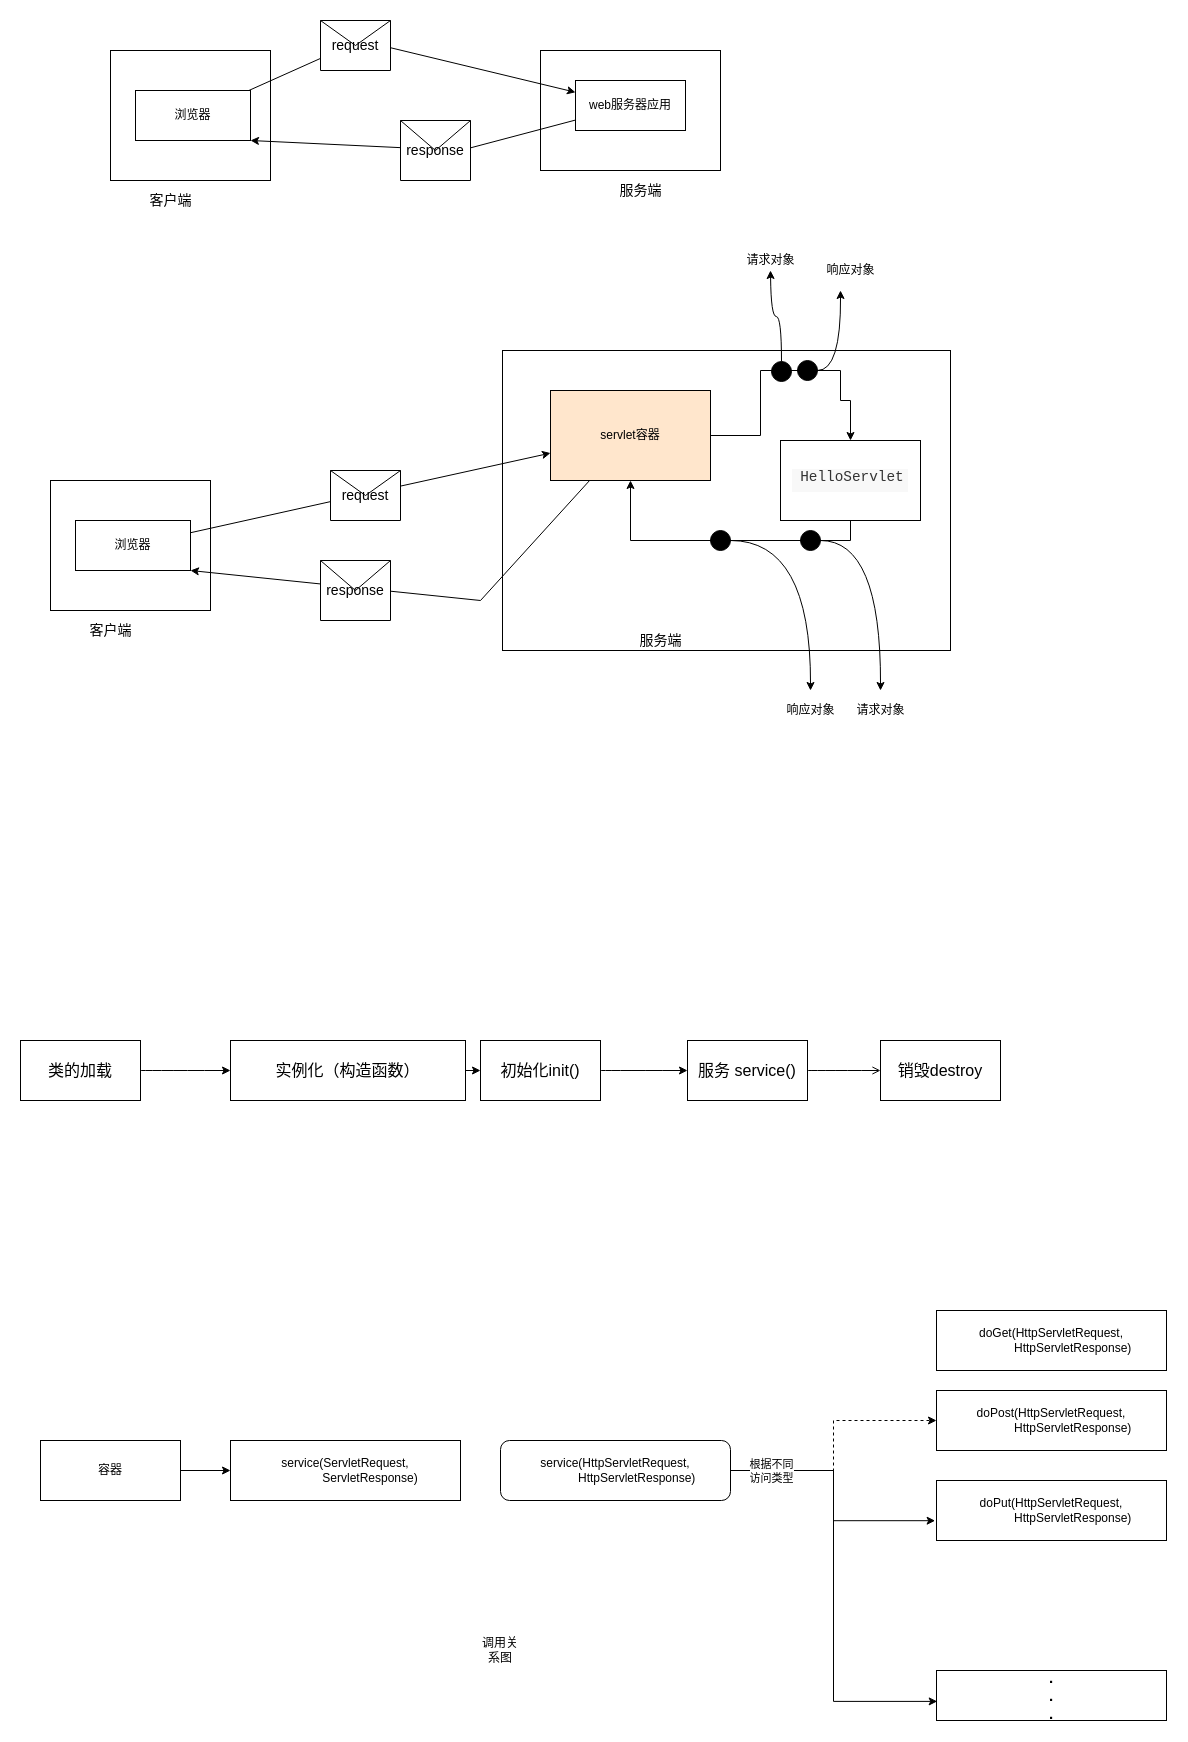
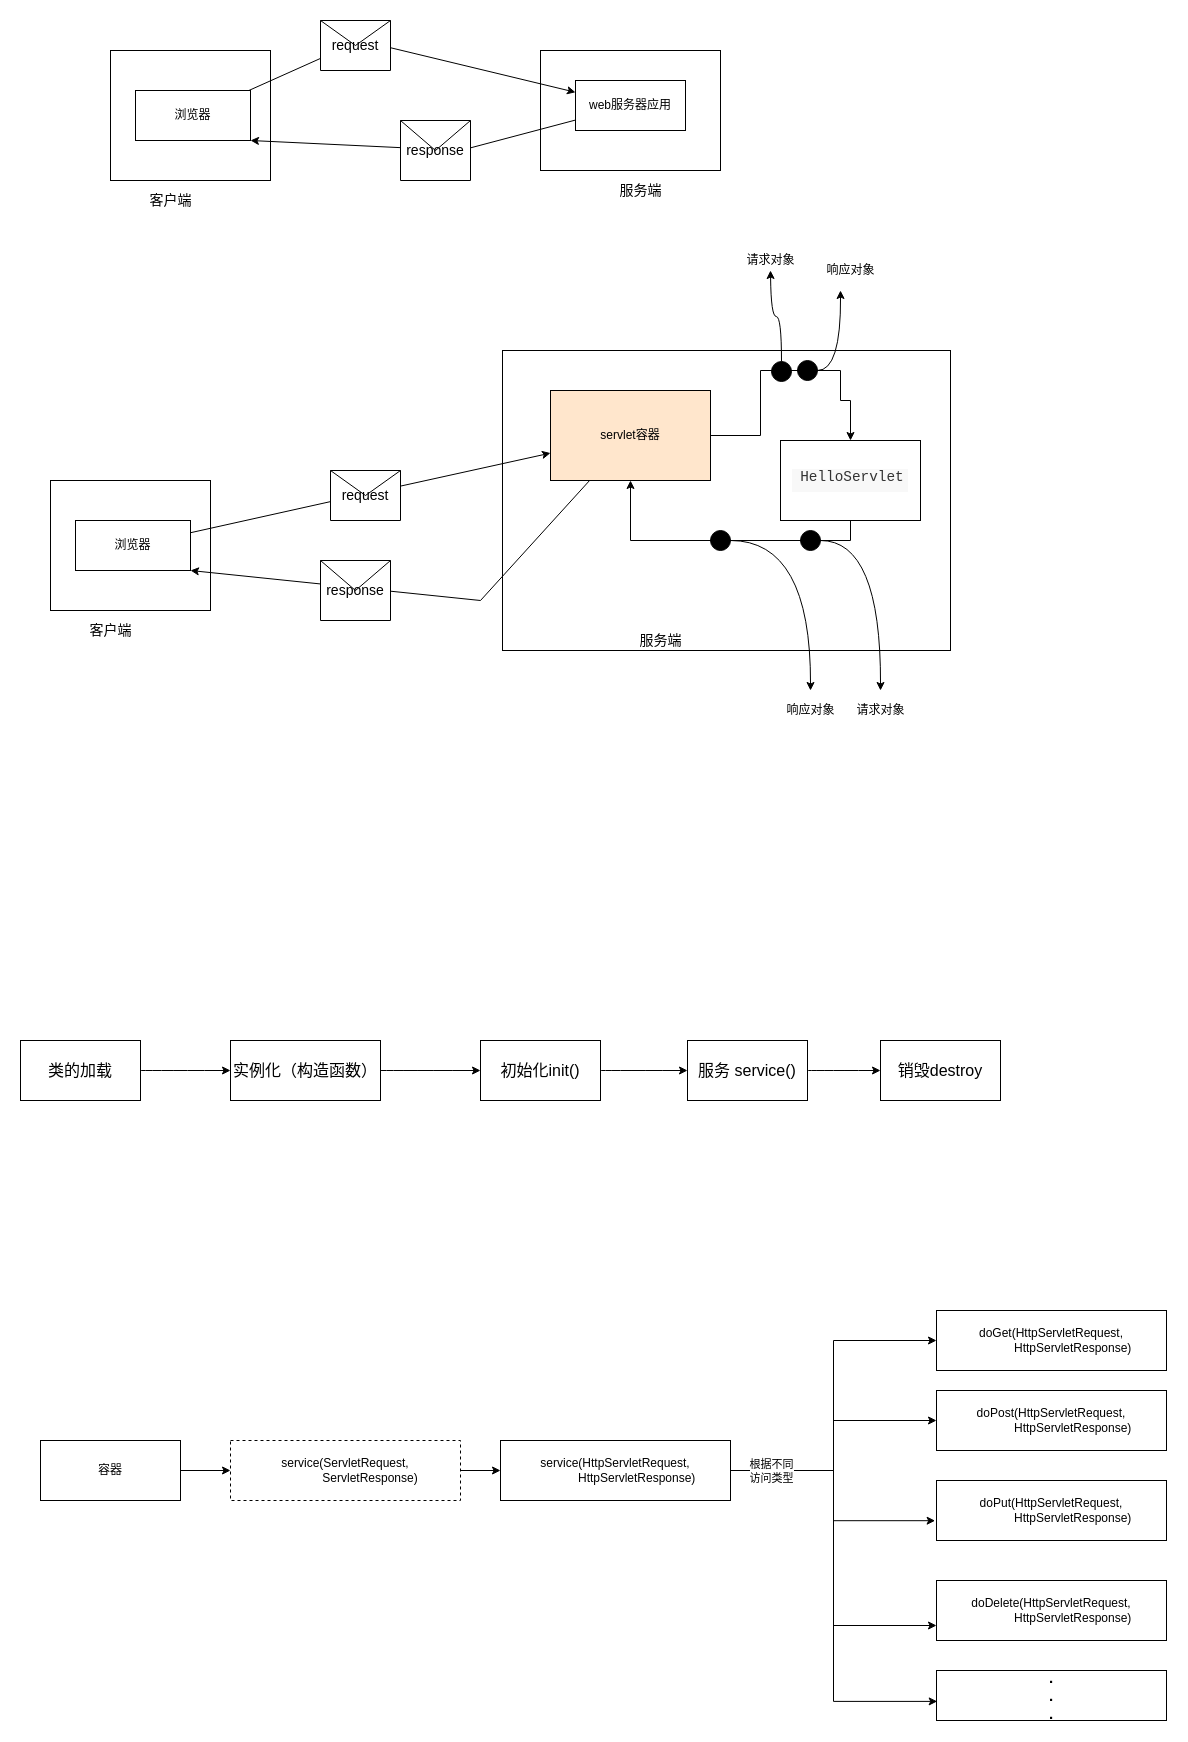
(348, 1071) -> (306, 1071)
(874, 1071) -> (872, 1071)
none -> (843, 1341)
(881, 1421) -> (881, 1421)
(346, 1471) -> (346, 1471)
none -> (477, 1471)
(616, 1471) -> (616, 1471)
none -> (1052, 1611)
none -> (882, 1626)
(501, 1651) -> none
